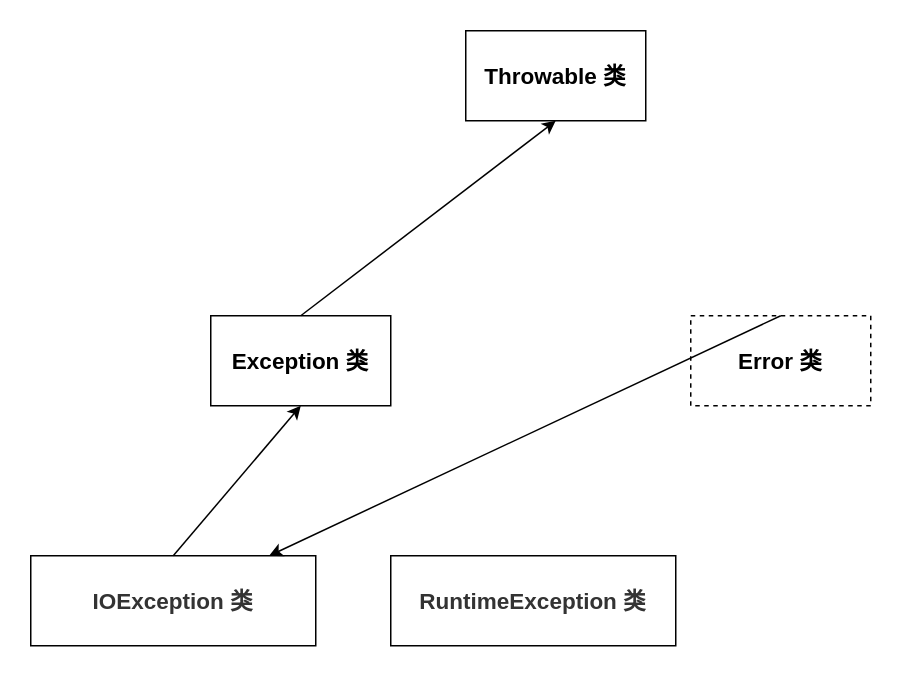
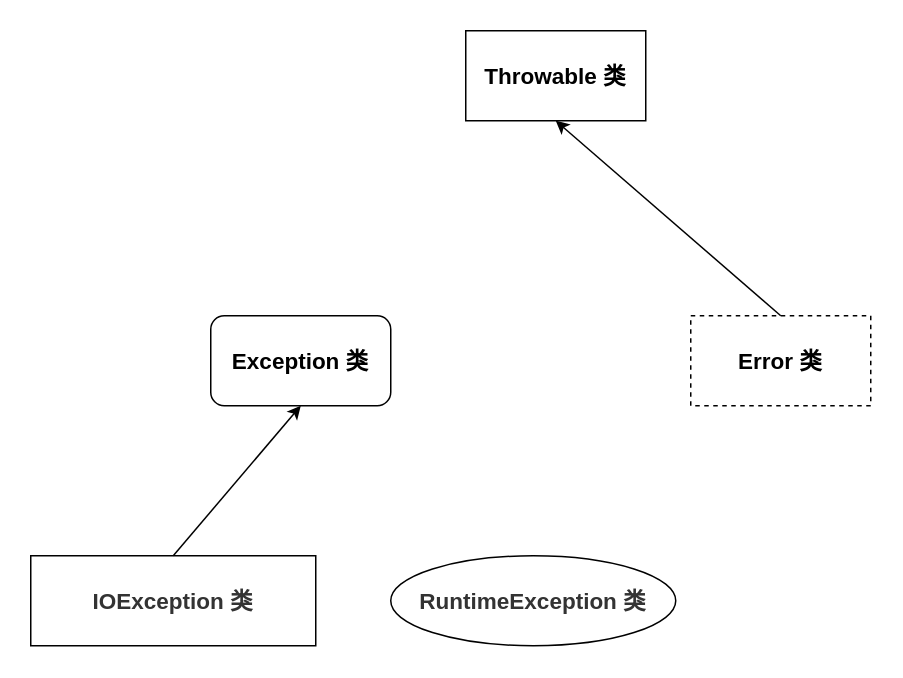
(424, 221) -> none
(301, 361) -> (301, 361)
(530, 434) -> (672, 221)
(533, 601) -> (533, 601)
